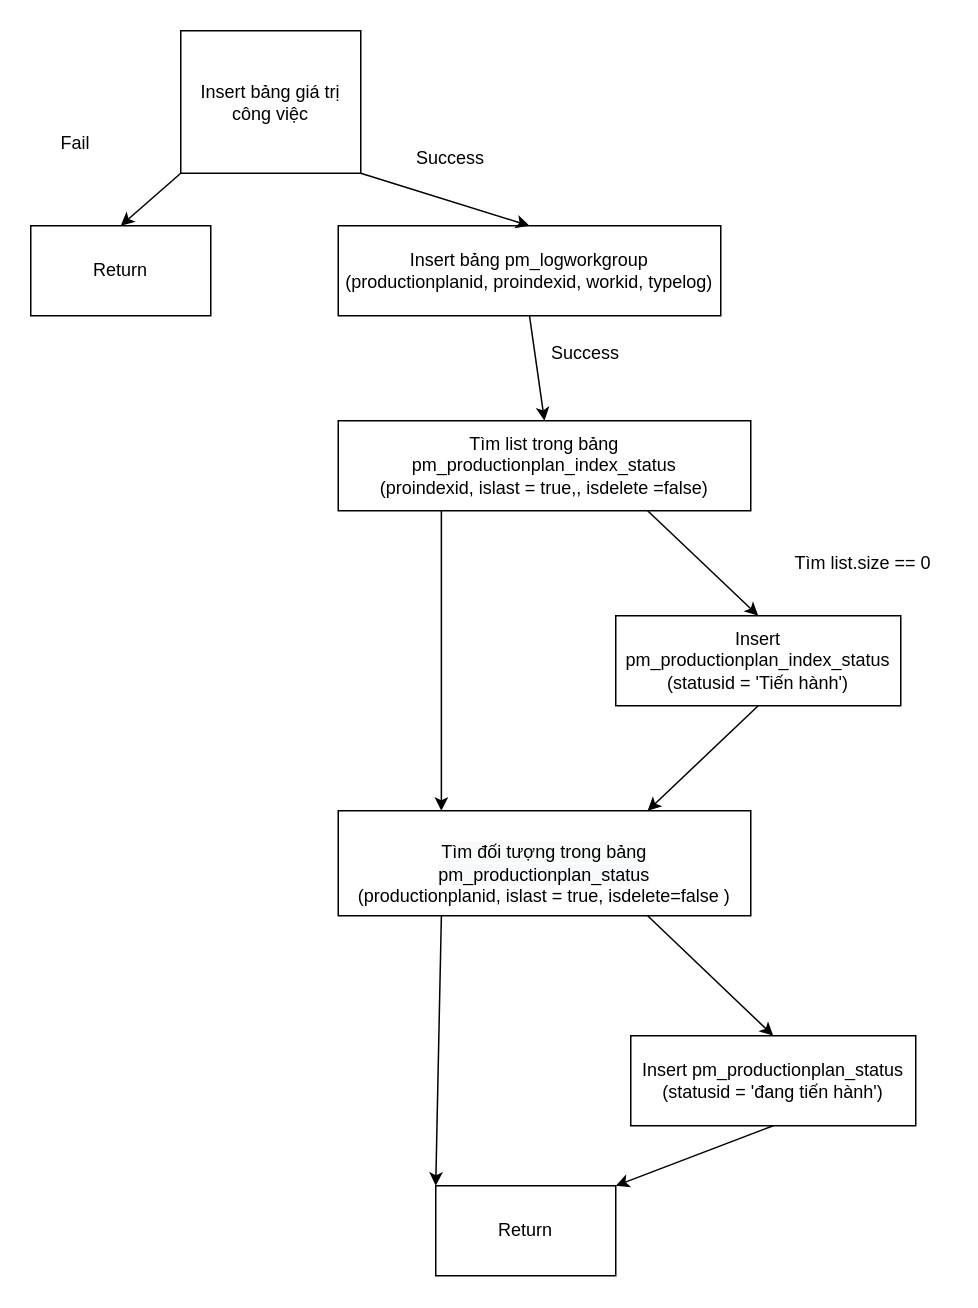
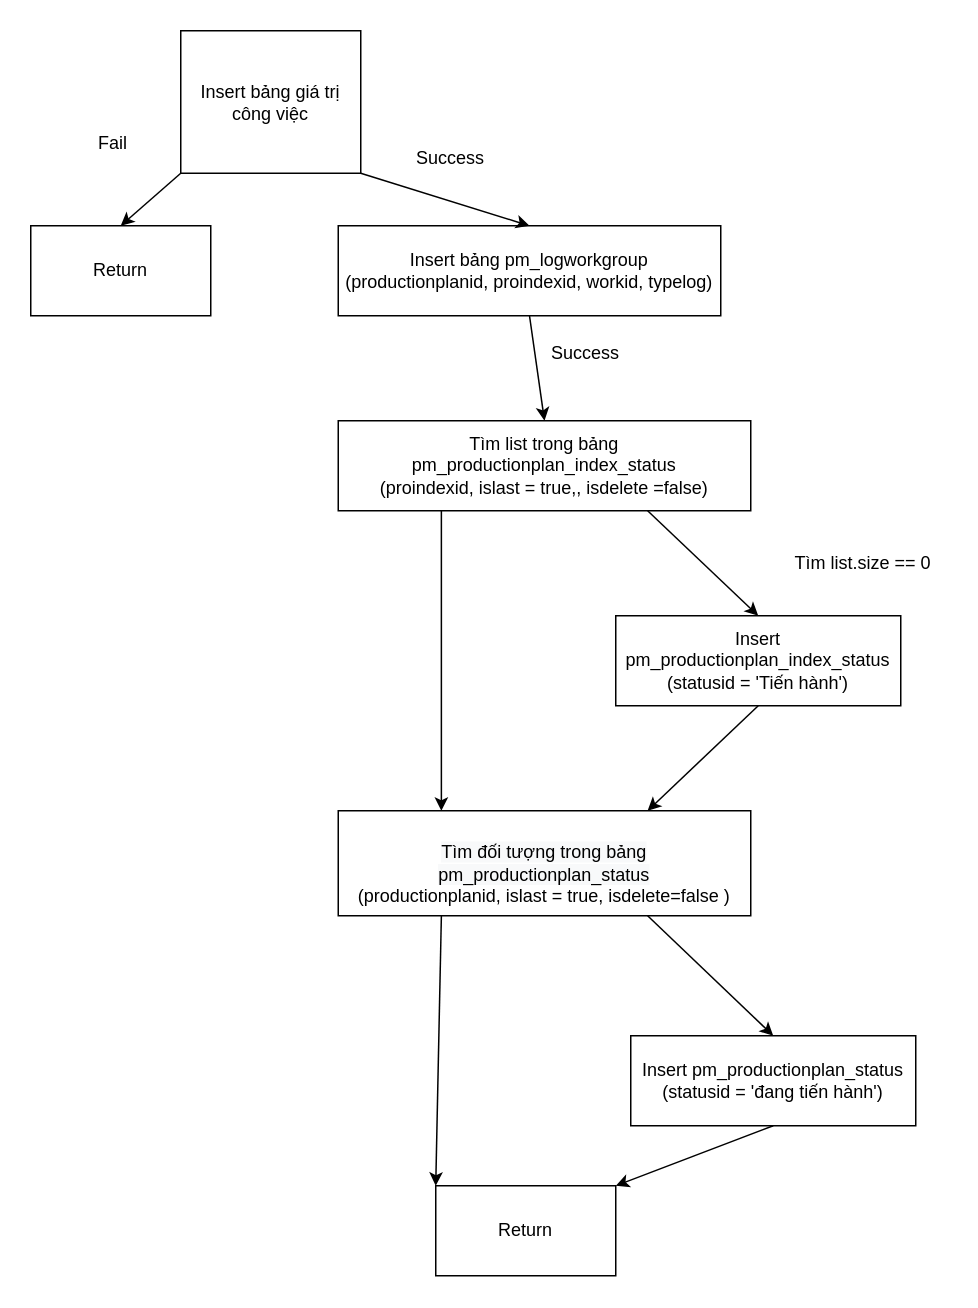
(76, 143) -> (113, 143)
